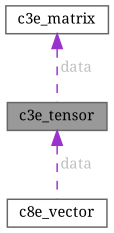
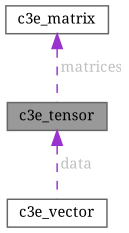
(75, 68) -> (90, 68)
(57, 213) -> (57, 213)
